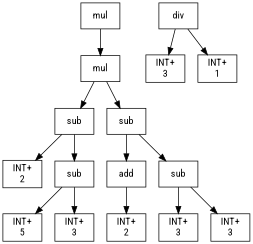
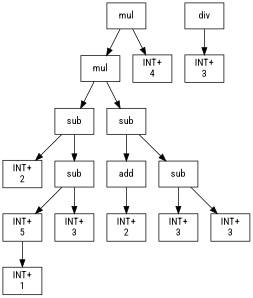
(195, 39) -> (22, 251)
none -> (152, 69)
